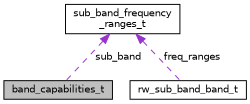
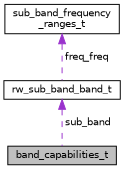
(191, 57) -> (86, 57)
(85, 61) -> (62, 128)
